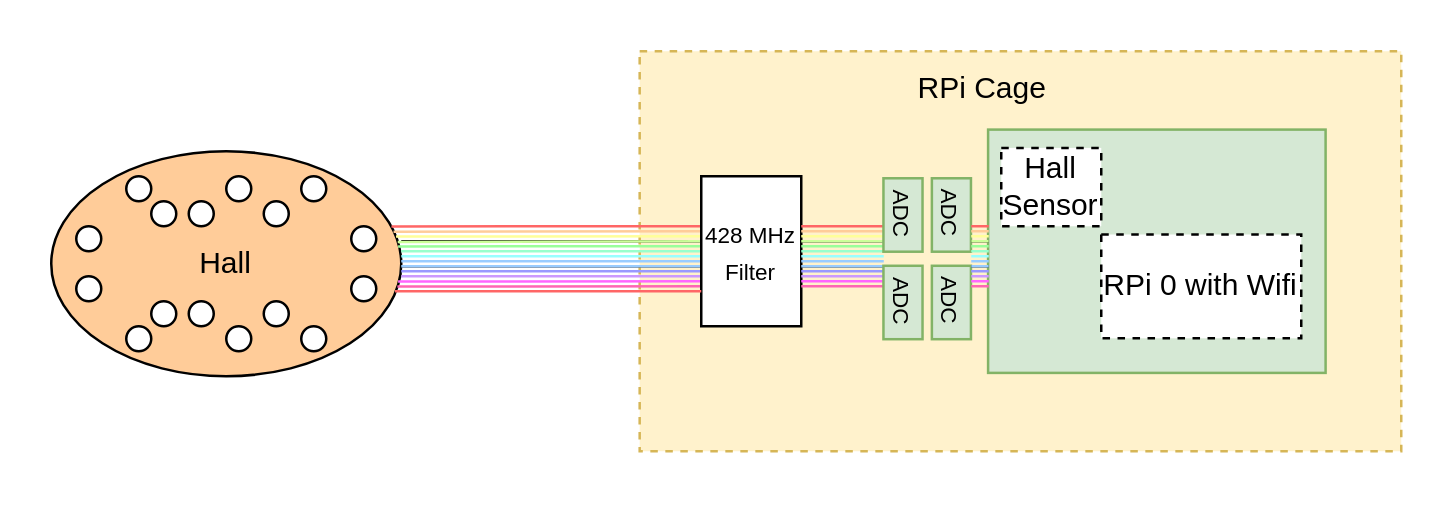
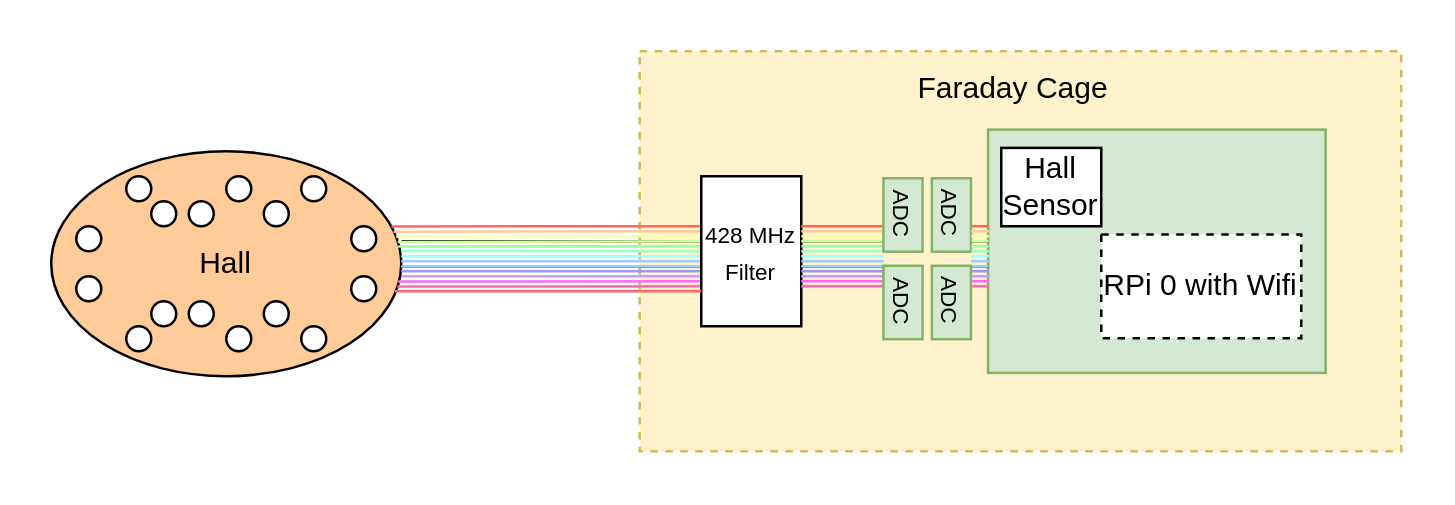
(978, 89) -> (1016, 89)
(1051, 187) -> (1051, 187)
